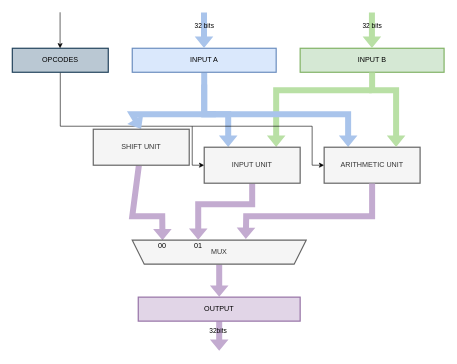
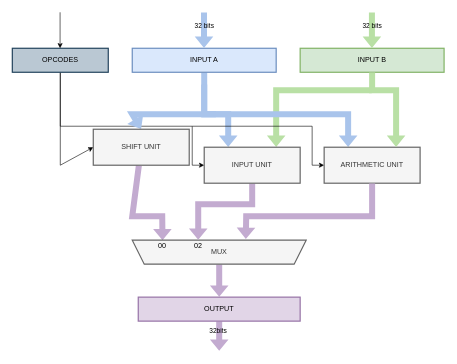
none -> (74, 158)
(198, 246) -> (198, 246)
